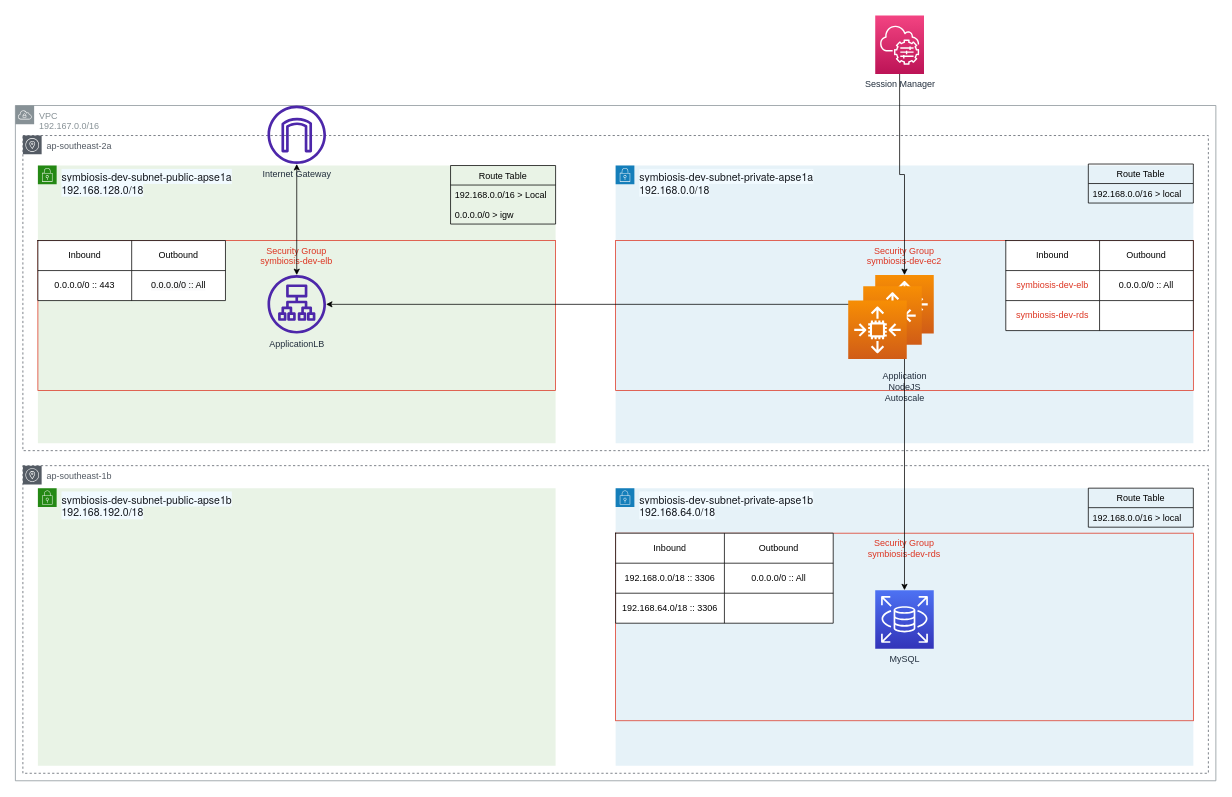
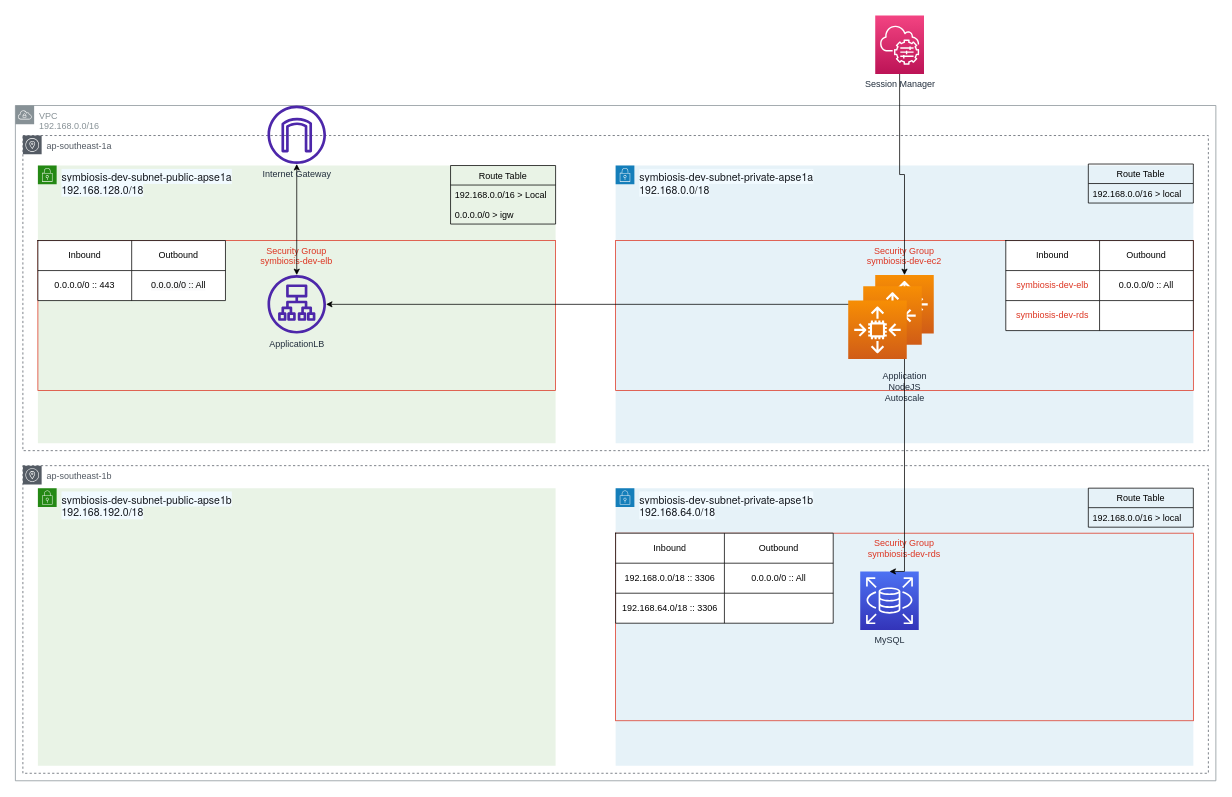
(71, 121) -> (71, 121)
(85, 146) -> (85, 146)
(904, 619) -> (889, 600)
